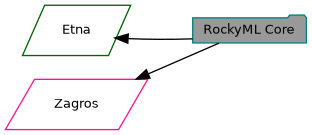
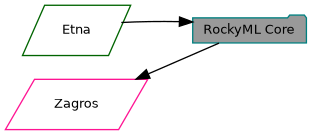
(160, 39) -> (150, 22)
